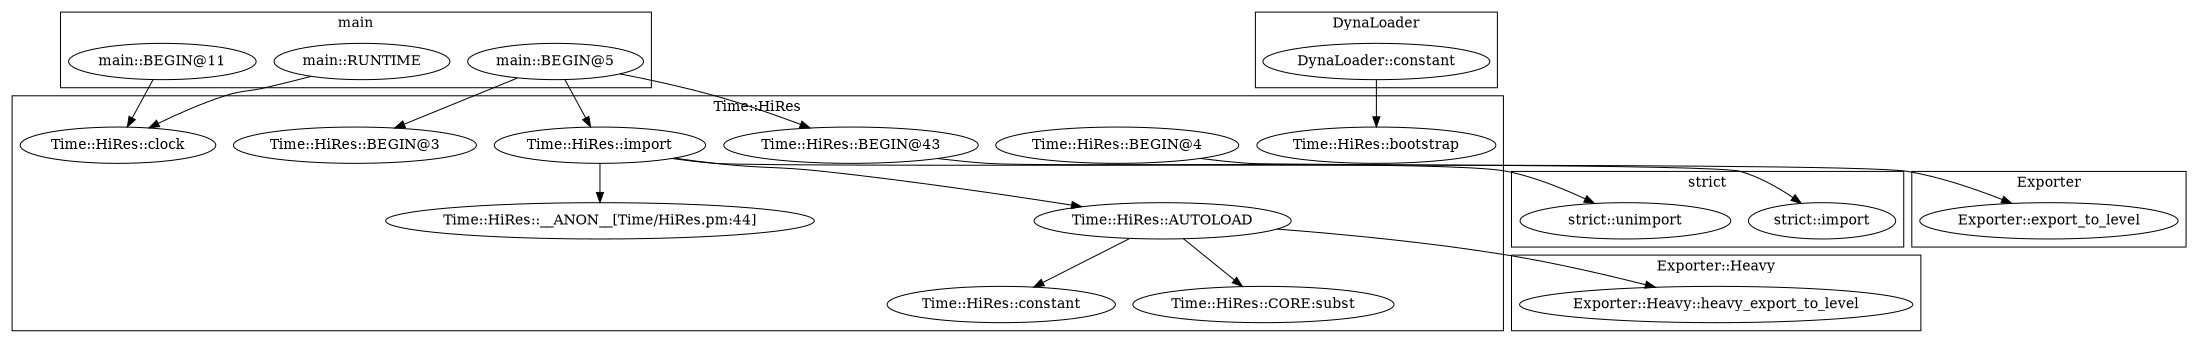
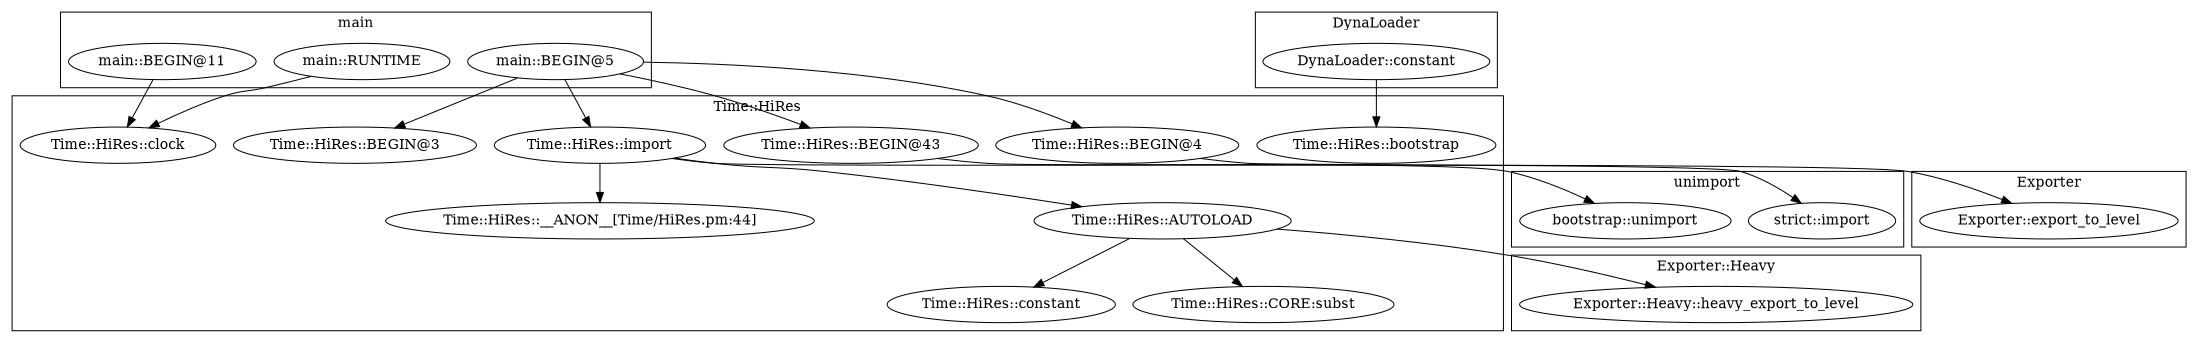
none -> (861, 75)
(1708, 183) -> (1708, 183)
(1625, 221) -> (1625, 221)
